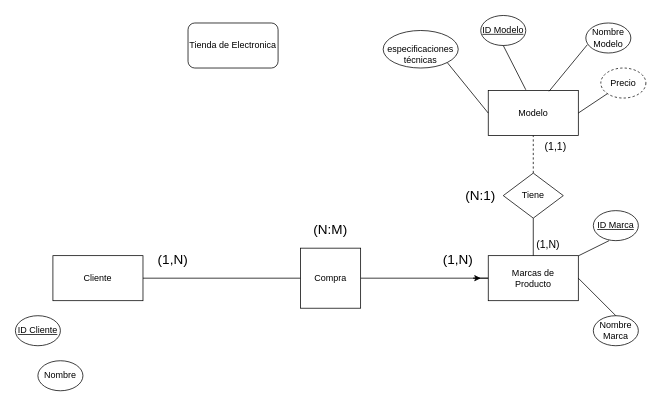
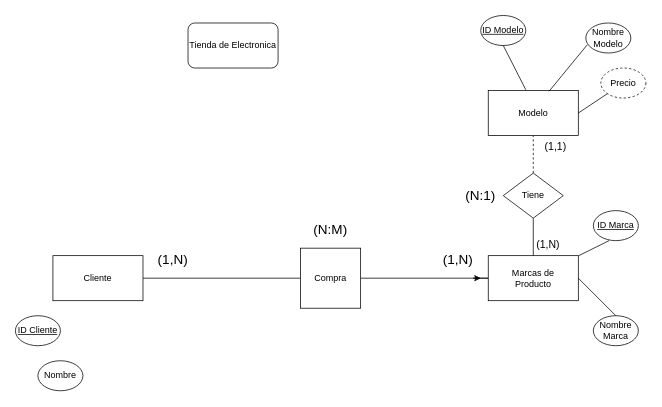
(420, 49) -> none
(467, 87) -> none
